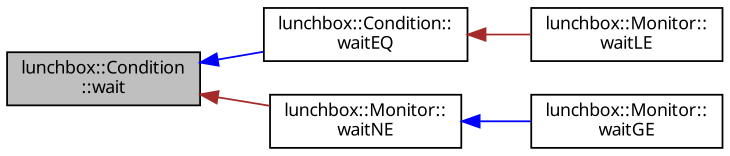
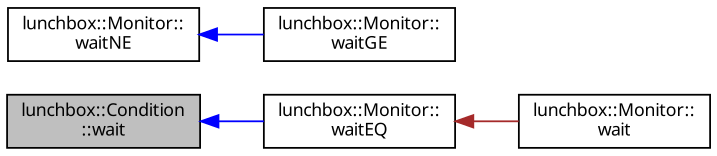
(366, 35) -> (359, 121)
(627, 35) -> (614, 121)
(244, 102) -> none
